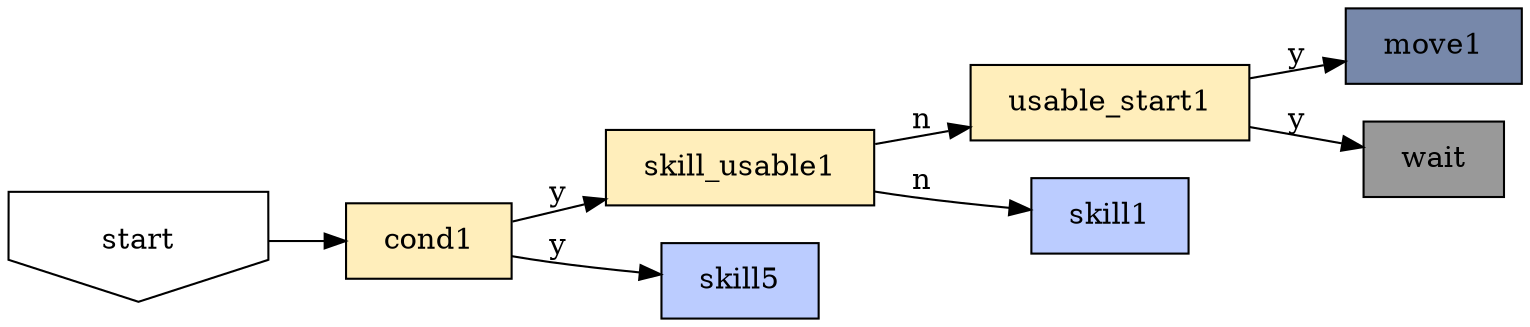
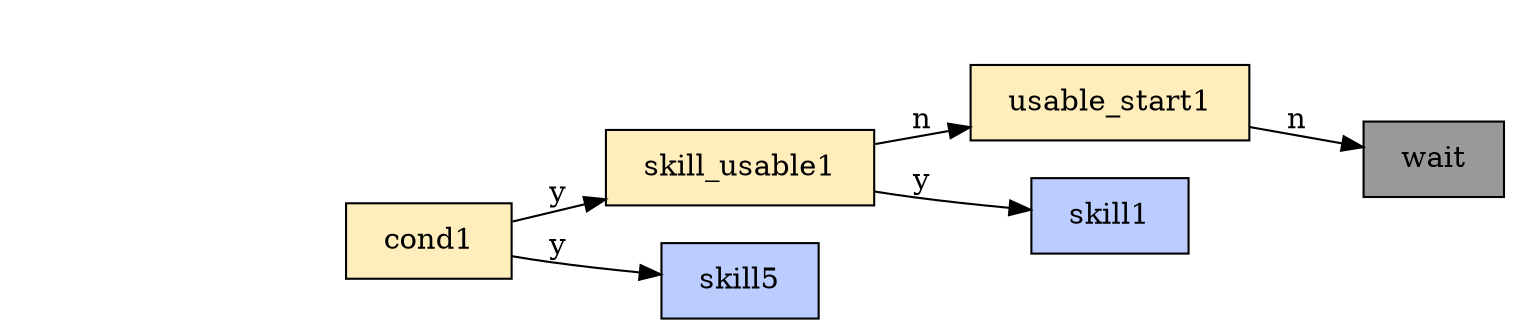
(1434, 46) -> none
(1298, 121) -> (1298, 121)
(922, 181) -> (922, 181)
(138, 241) -> none
